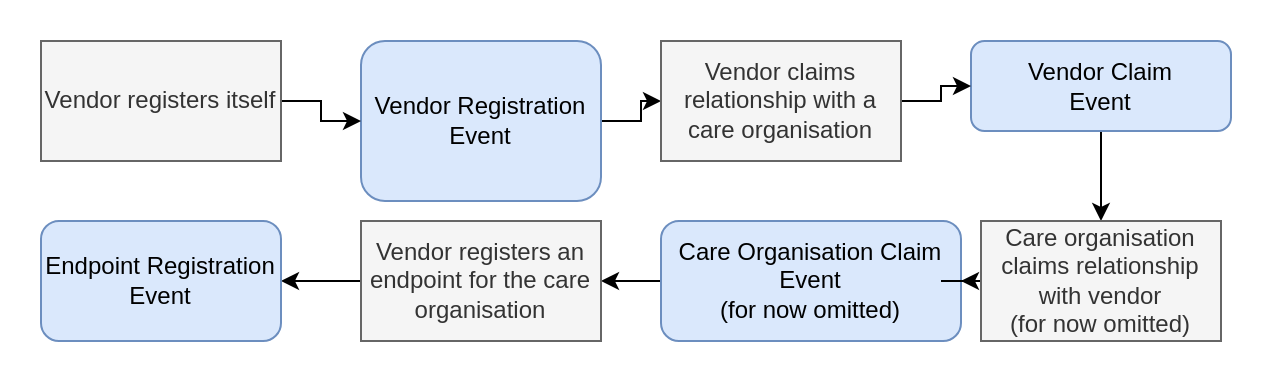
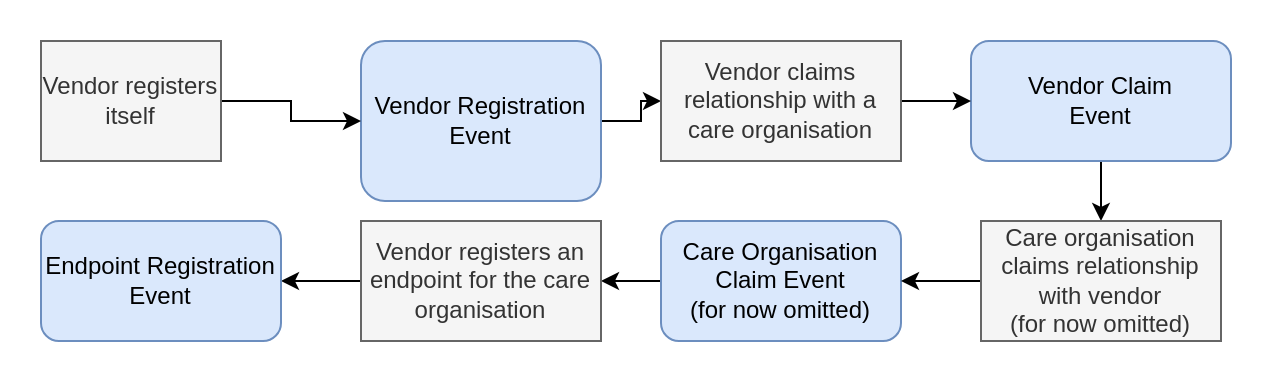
(1101, 86) -> (1101, 101)
(161, 101) -> (131, 101)
(811, 281) -> (781, 281)
